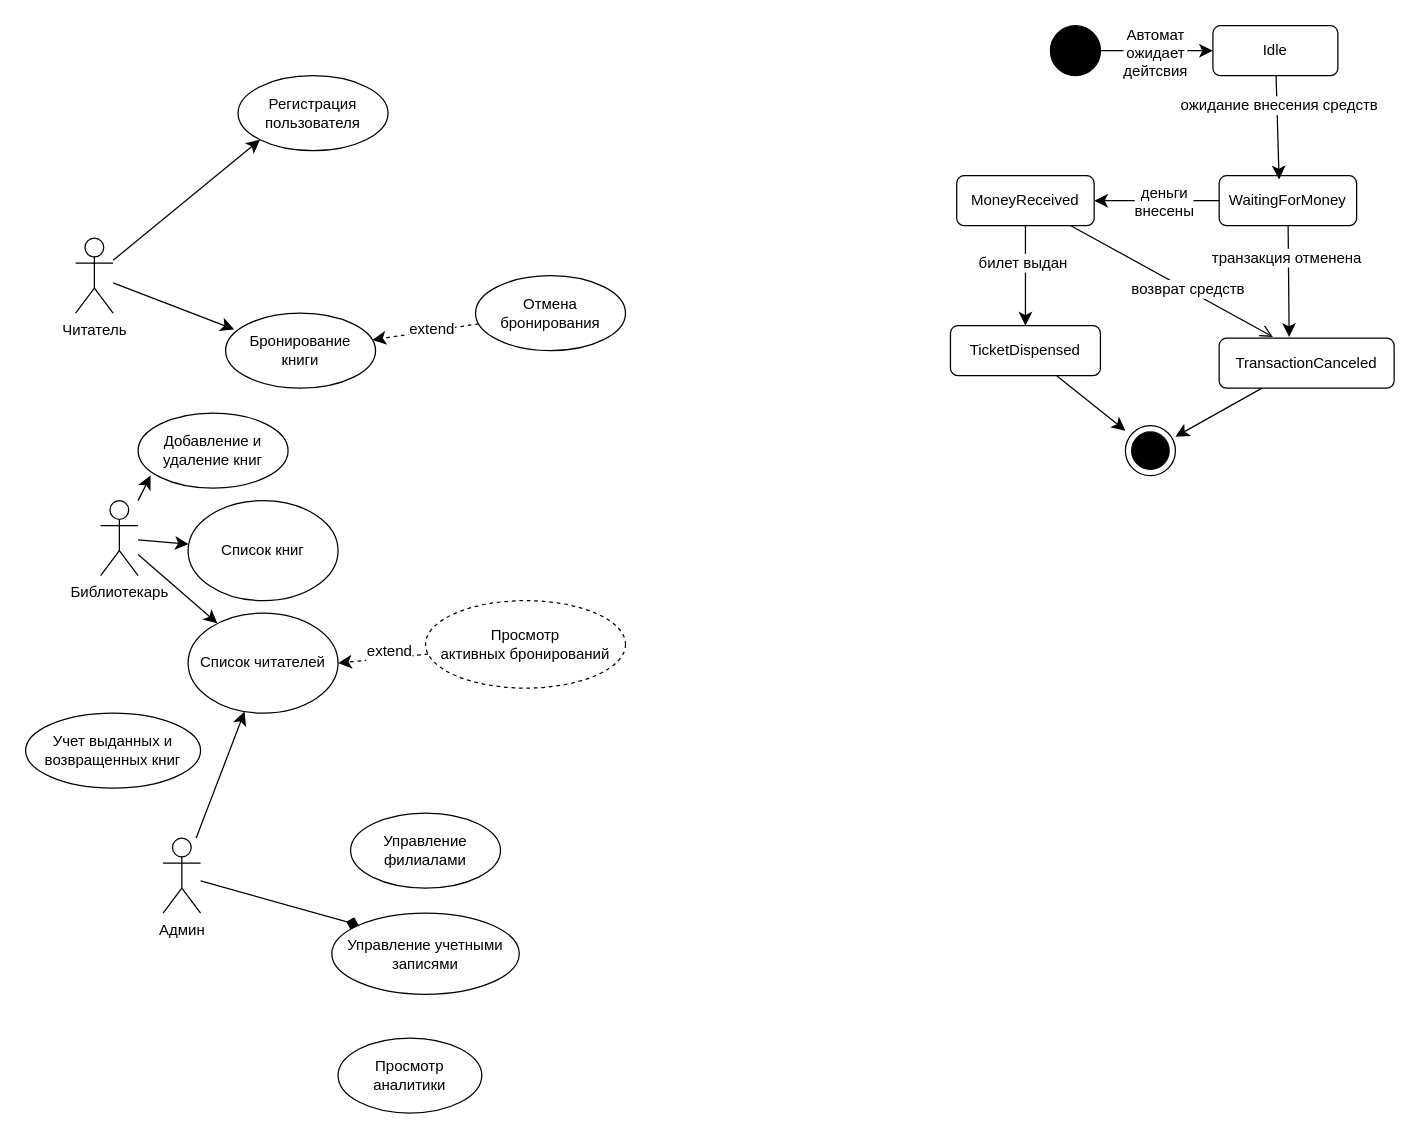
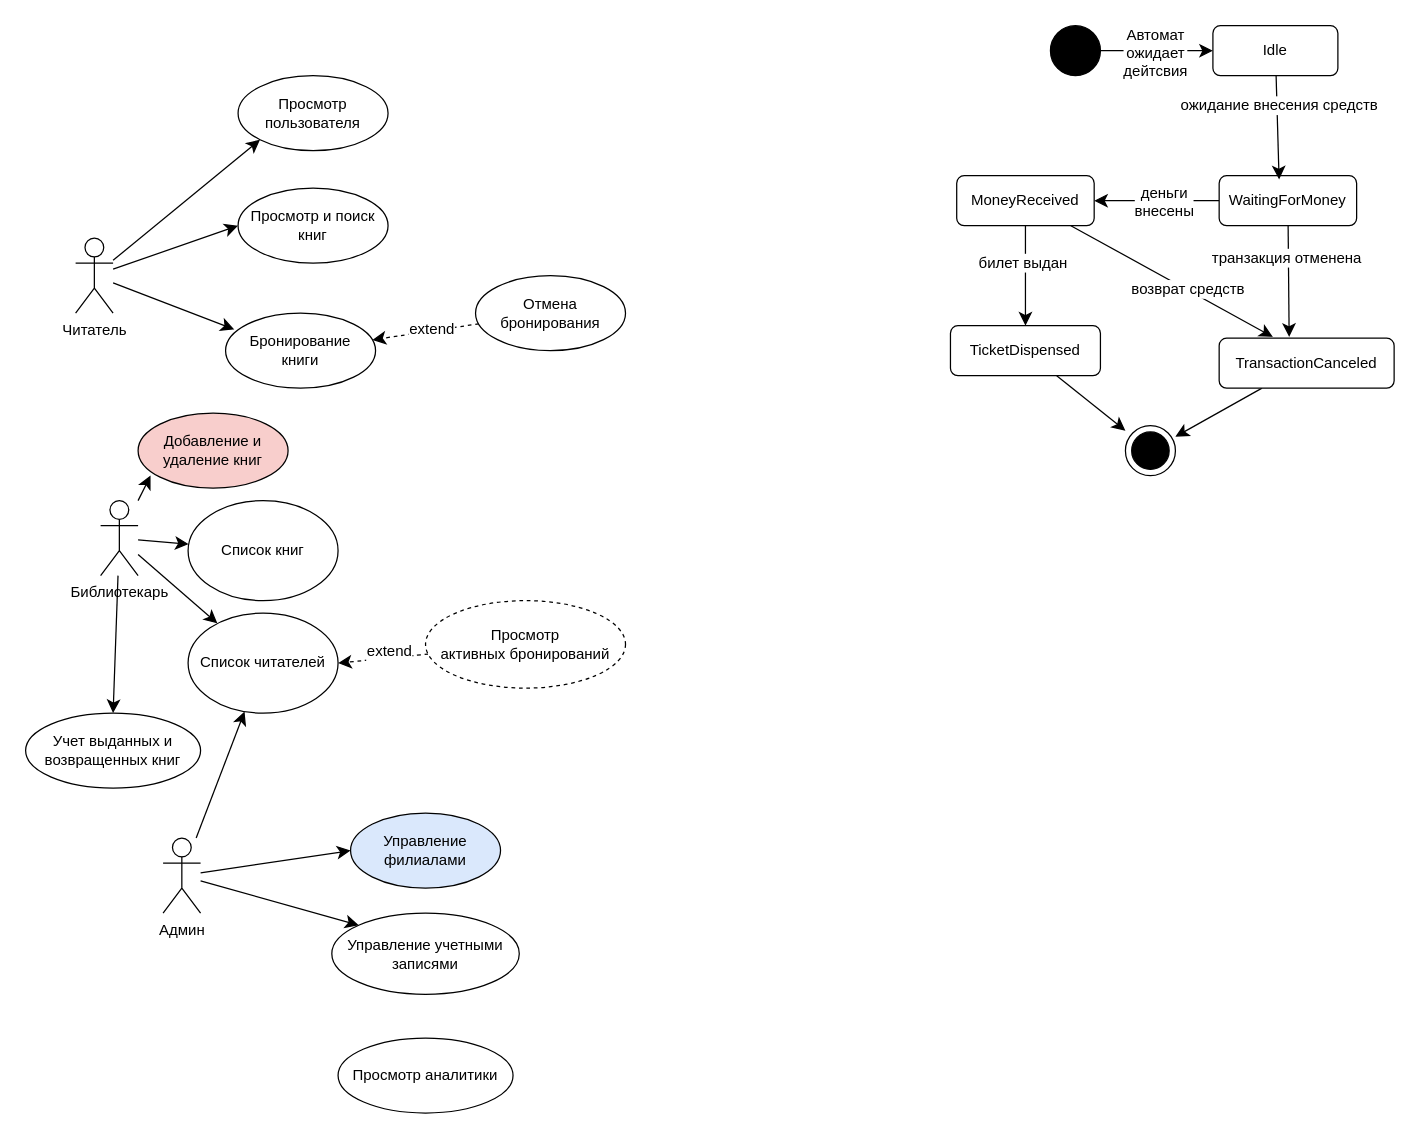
(313, 113) -> (313, 113)
none -> (313, 226)
none -> (172, 249)
(1265, 333) -> (1263, 331)
(213, 451) -> (213, 451)
none -> (116, 640)
(426, 851) -> (426, 851)
none -> (271, 862)
(346, 922) -> (347, 922)
(410, 1076) -> (426, 1076)
